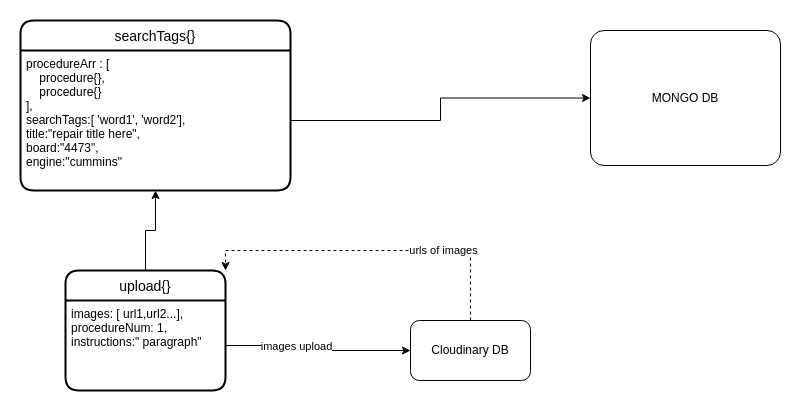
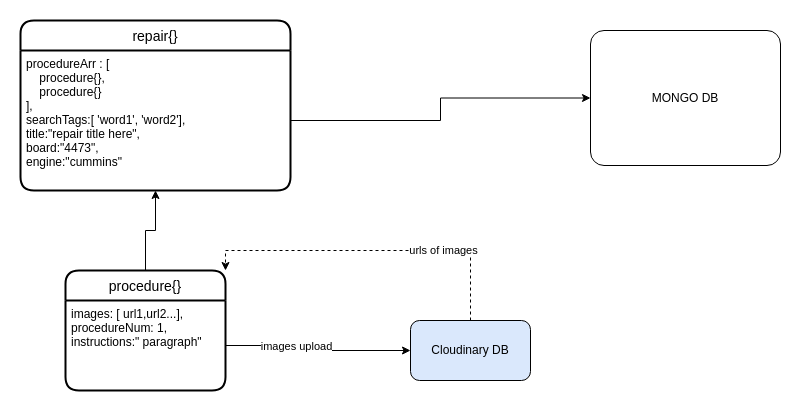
(155, 36) -> (155, 36)
(145, 286) -> (145, 286)
(471, 351) -> (471, 351)
